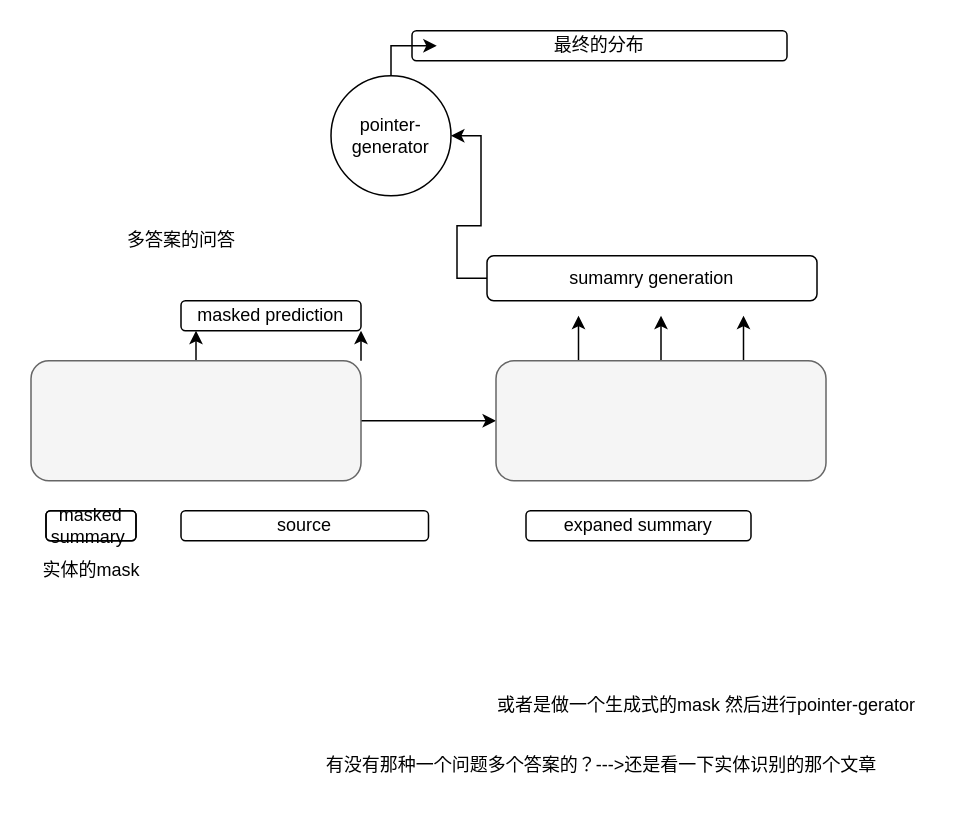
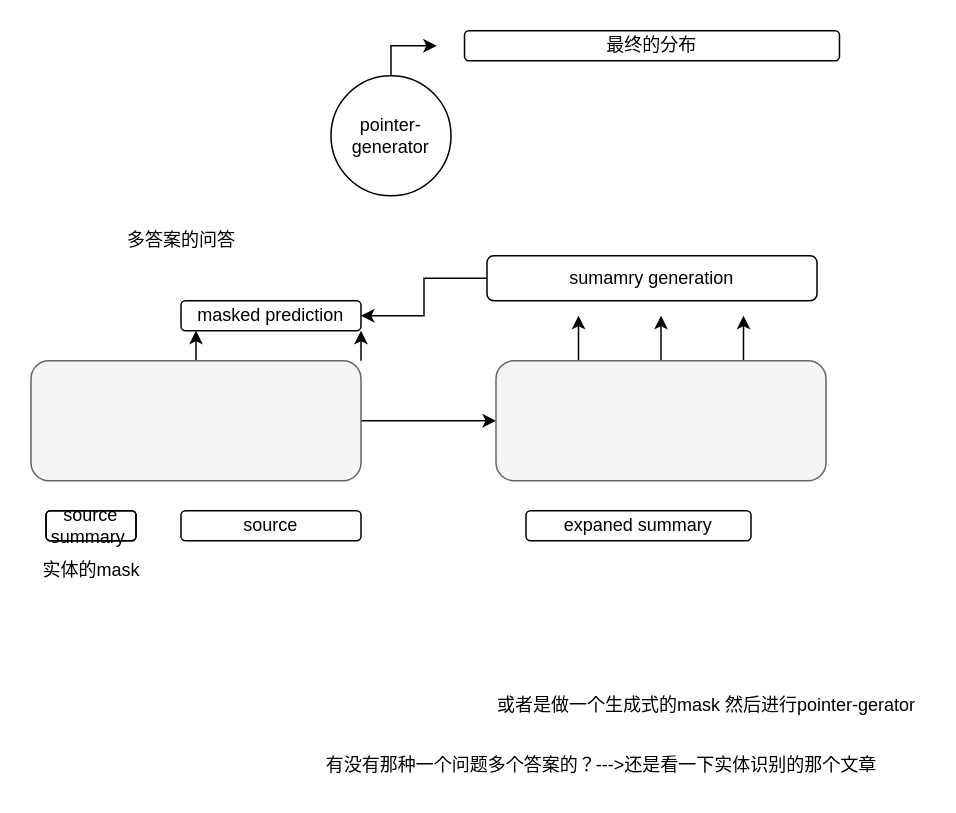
(599, 46) -> (652, 46)
(481, 210) -> (424, 306)
(91, 526) -> (91, 526)
(305, 526) -> (271, 526)
